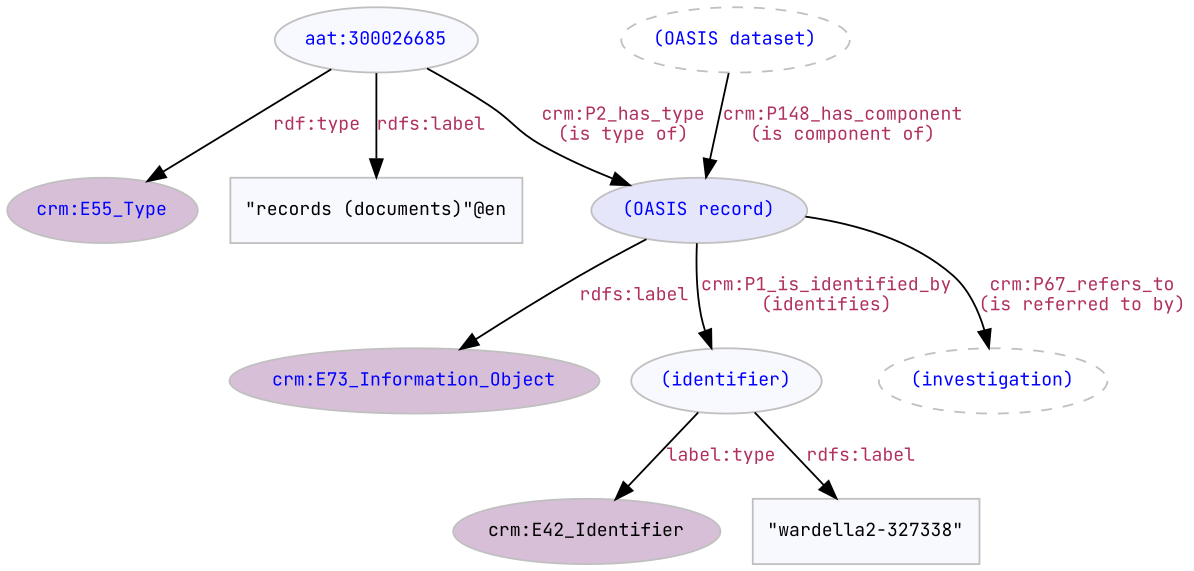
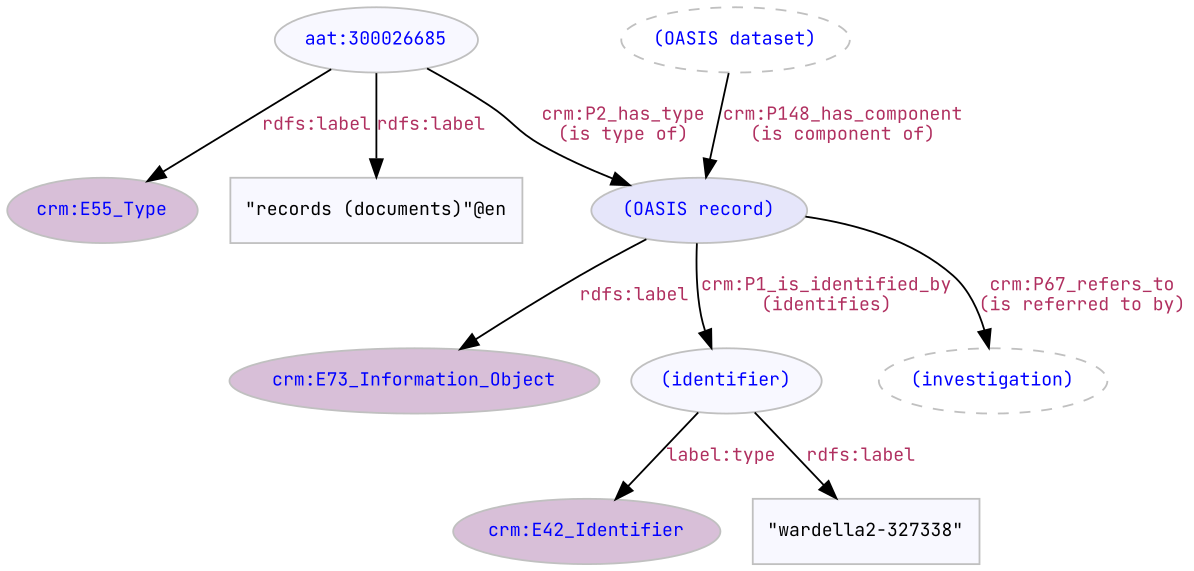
(317, 125) -> (317, 125)
(587, 531) -> (587, 531)
